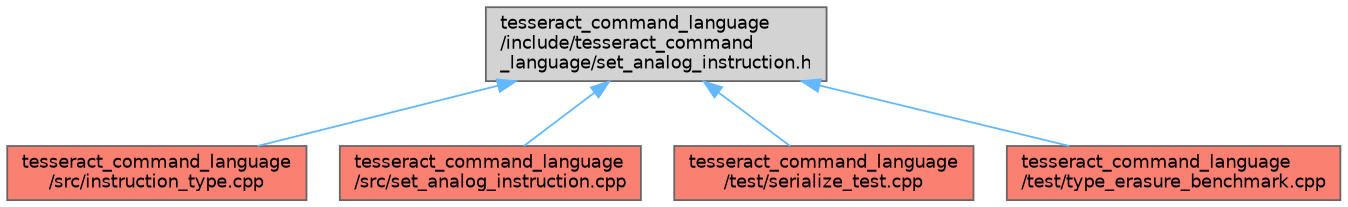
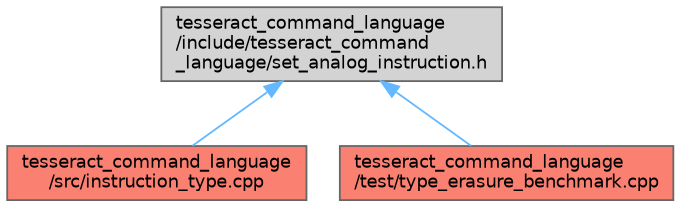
(490, 173) -> none
(824, 173) -> none
